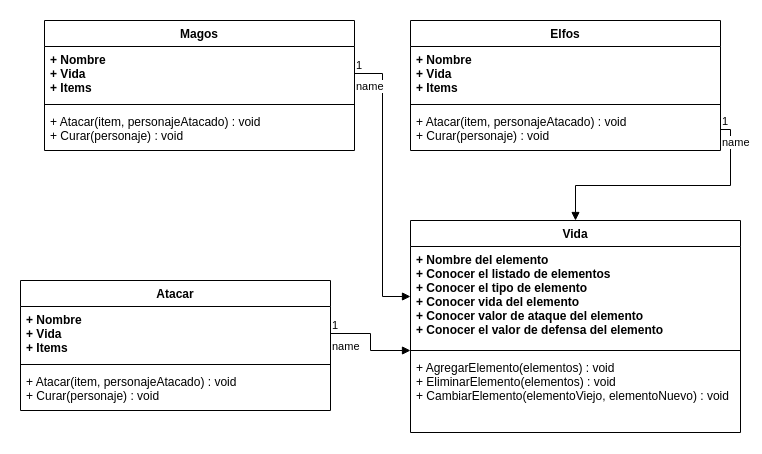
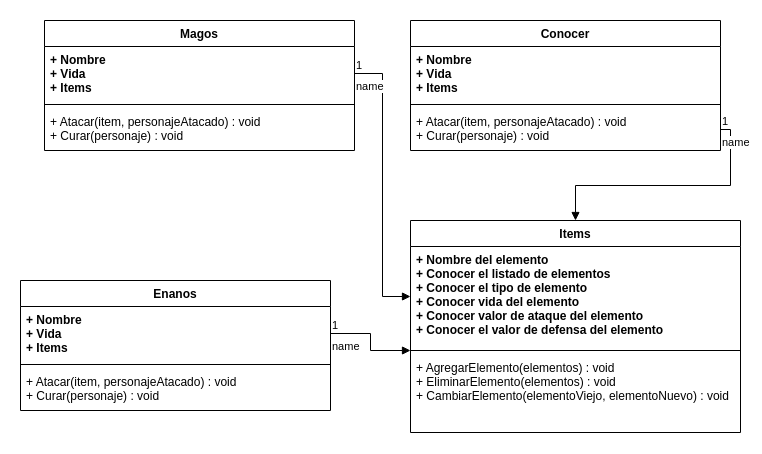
(565, 34) -> (565, 34)
(575, 234) -> (575, 234)
(175, 294) -> (175, 294)
